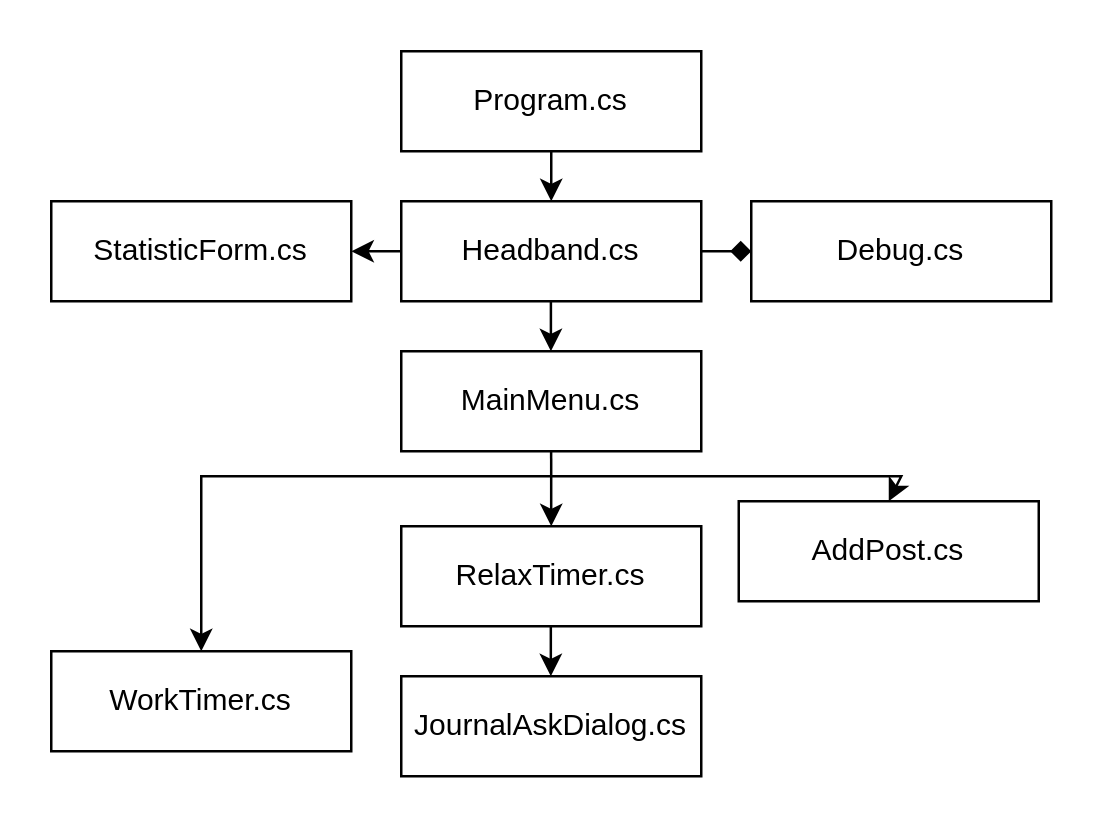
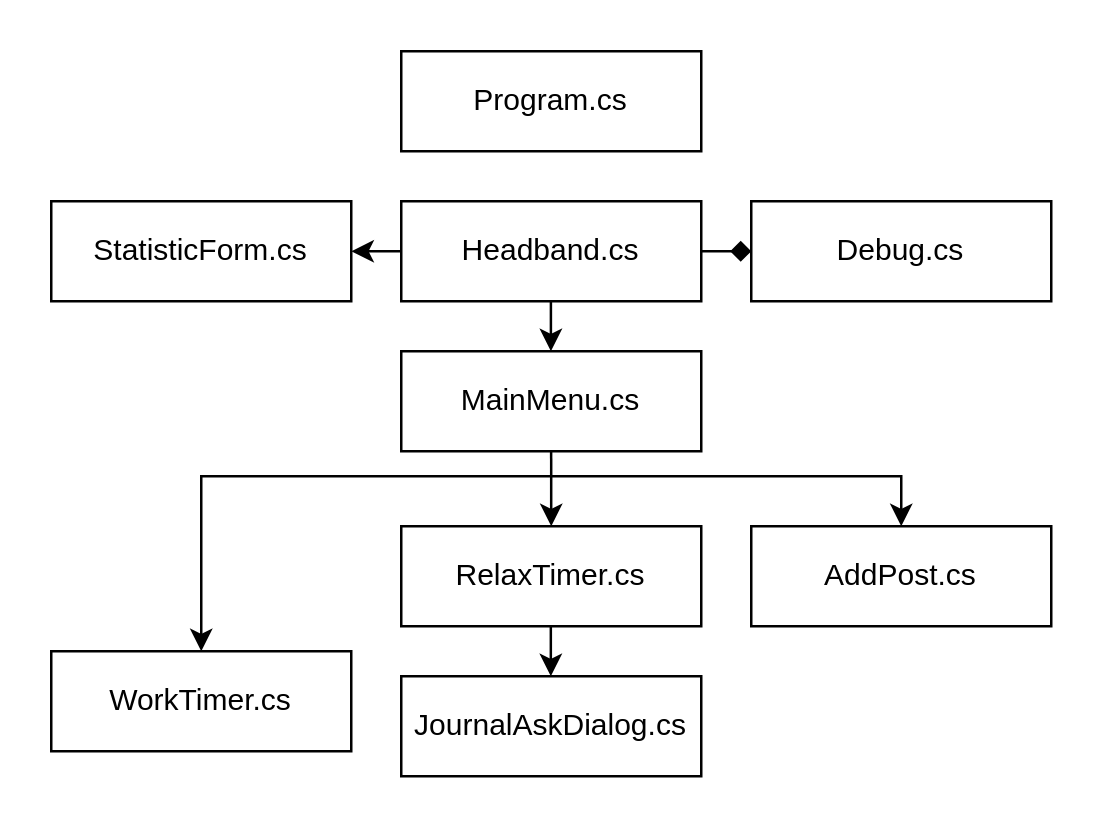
(551, 168) -> none
(889, 551) -> (901, 576)
